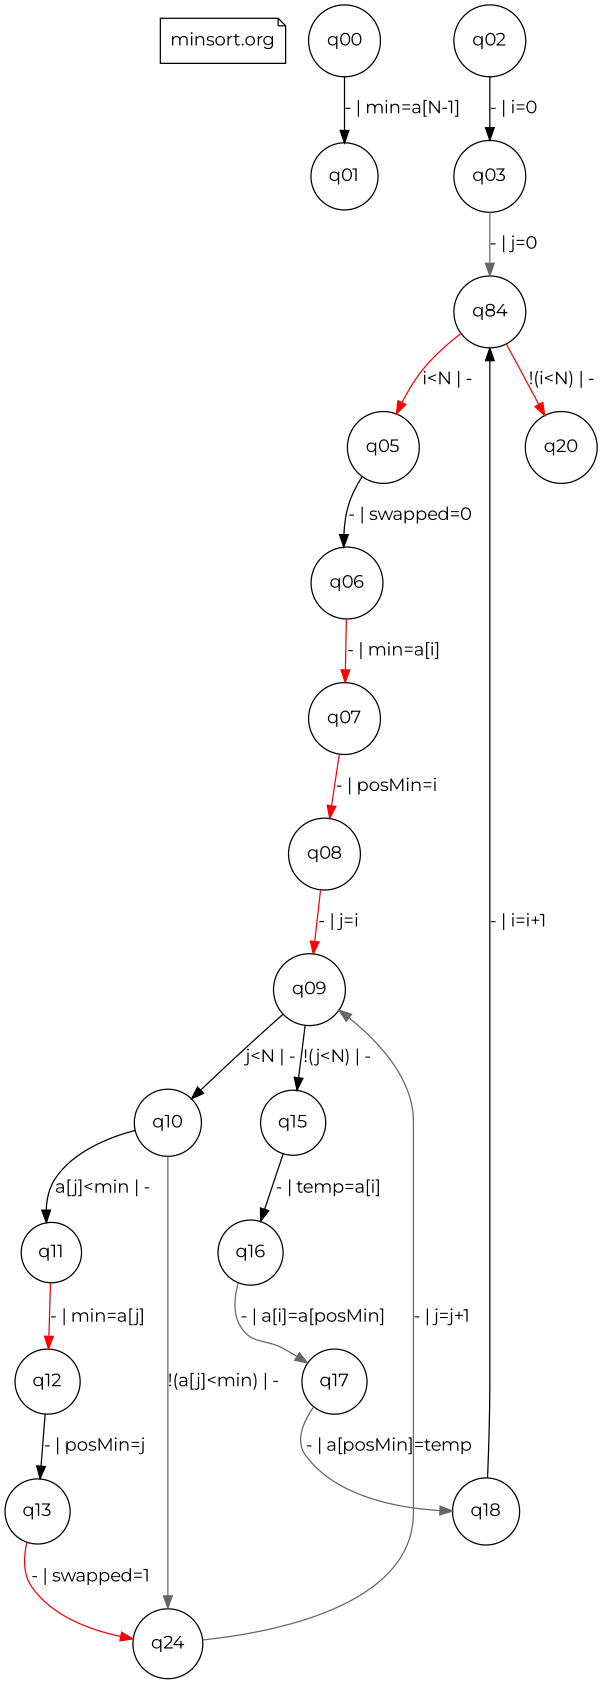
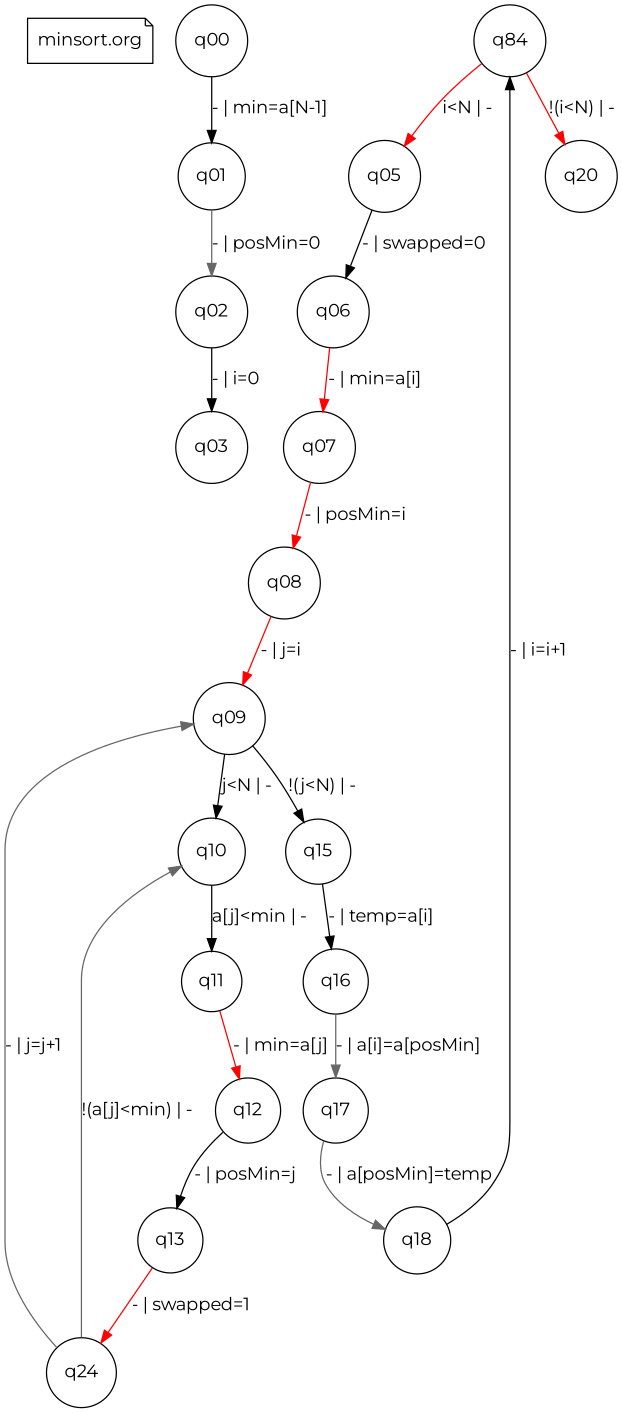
none -> (212, 236)
(490, 238) -> none
(168, 1376) -> (81, 1085)
